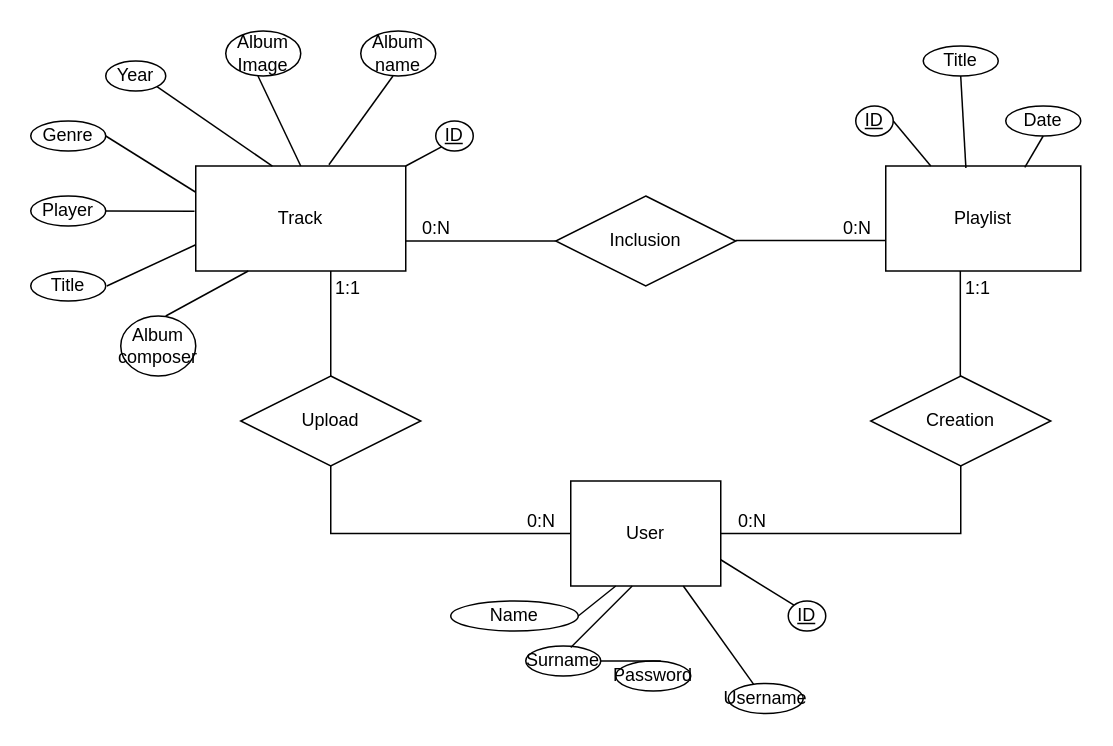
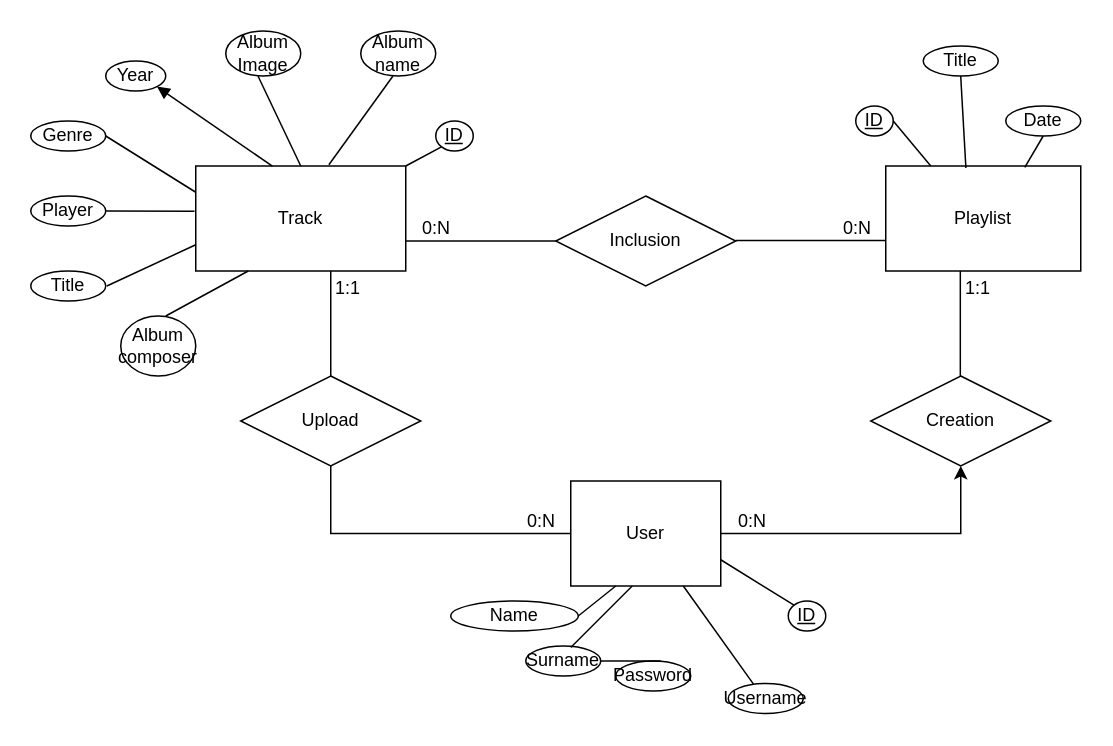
(164, 91) -> (168, 94)
(961, 473) -> (961, 477)
